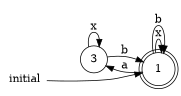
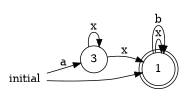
(125, 51) -> (125, 51)
(124, 72) -> (60, 69)
